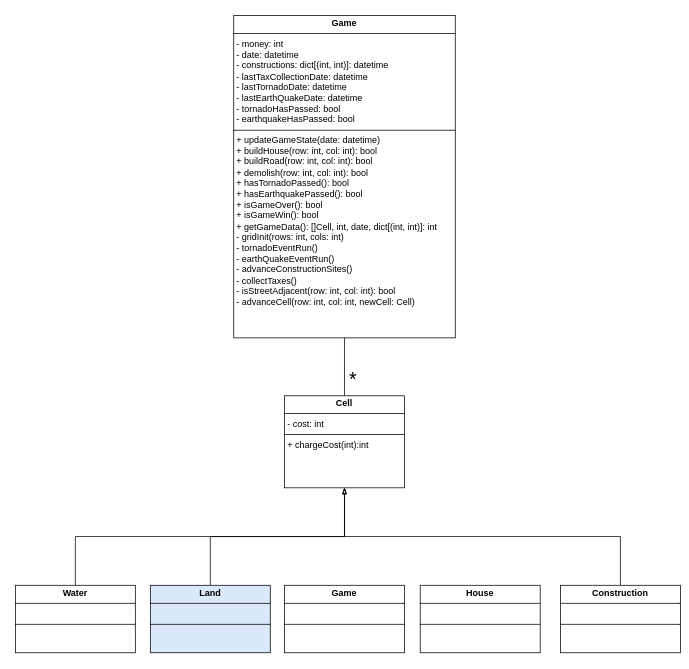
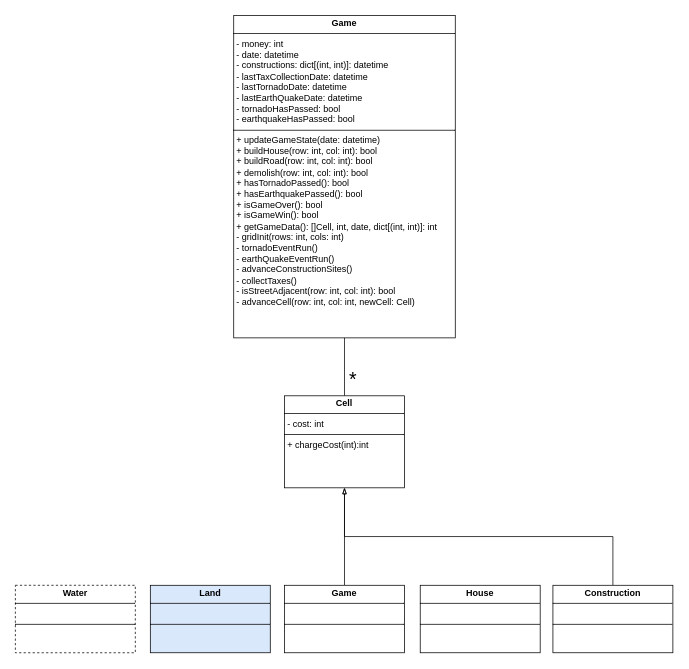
(117, 537) -> none
(210, 562) -> none
none -> (345, 562)
(75, 619) -> (75, 619)
(621, 619) -> (613, 619)
